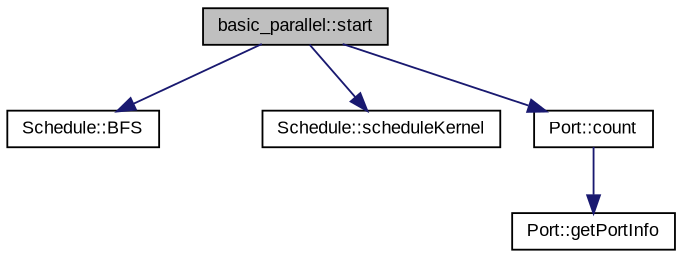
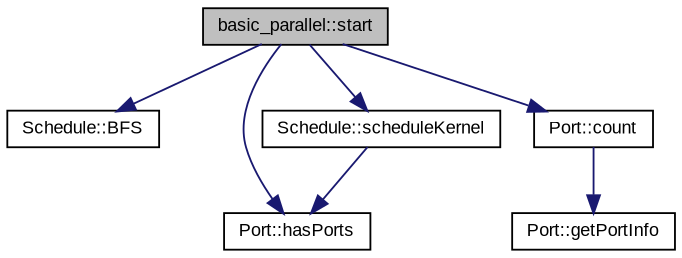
none -> (297, 231)
